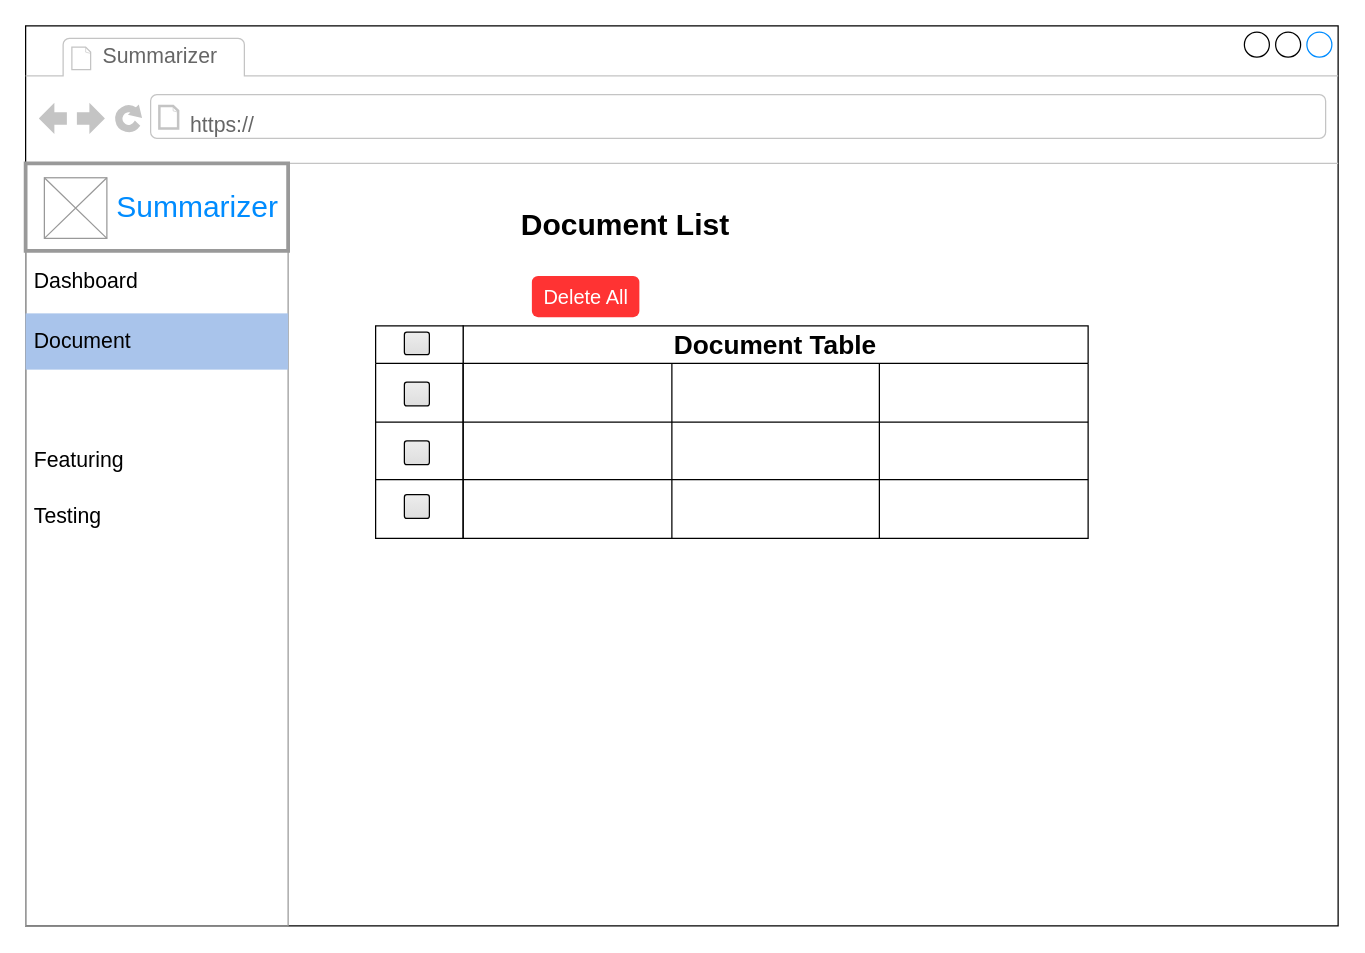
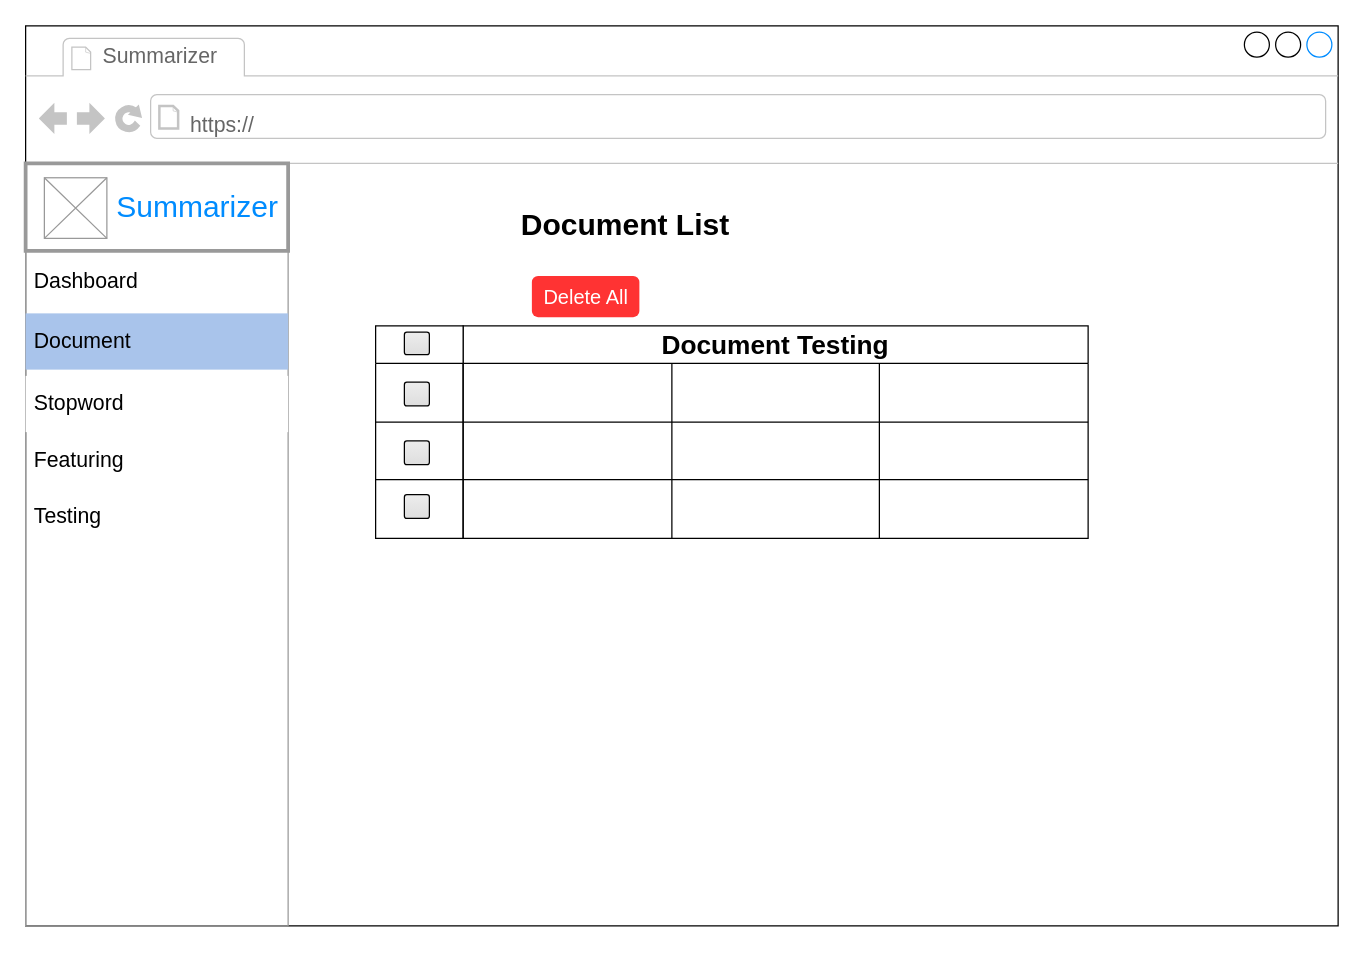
(776, 344) -> (776, 344)
none -> (157, 404)
